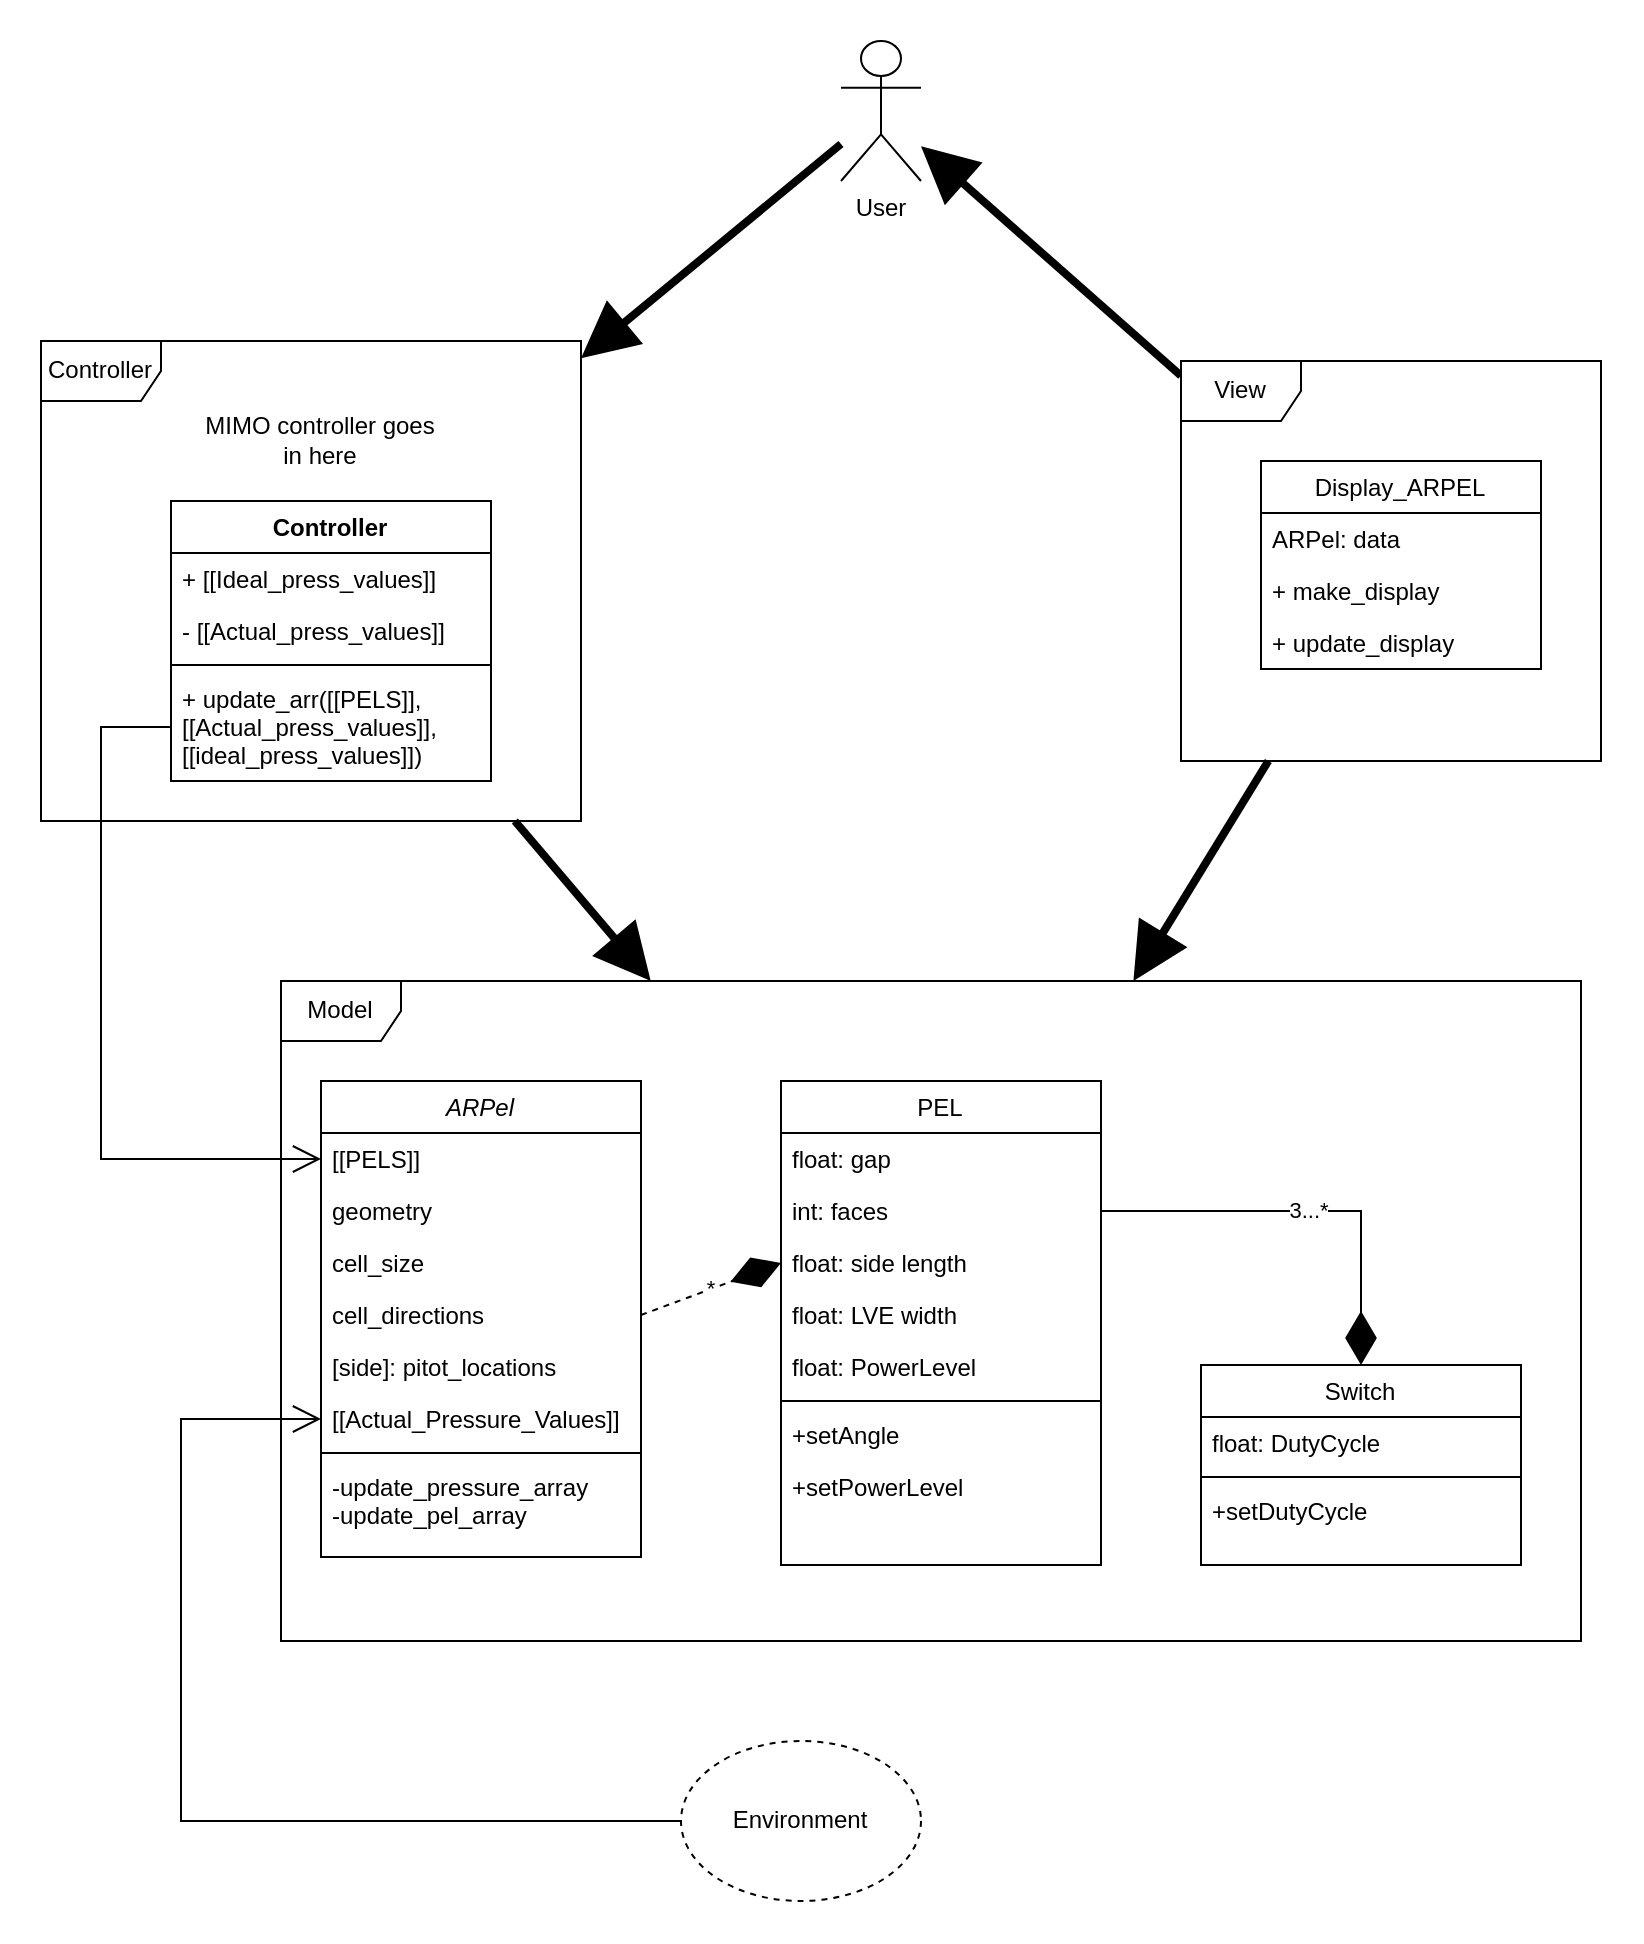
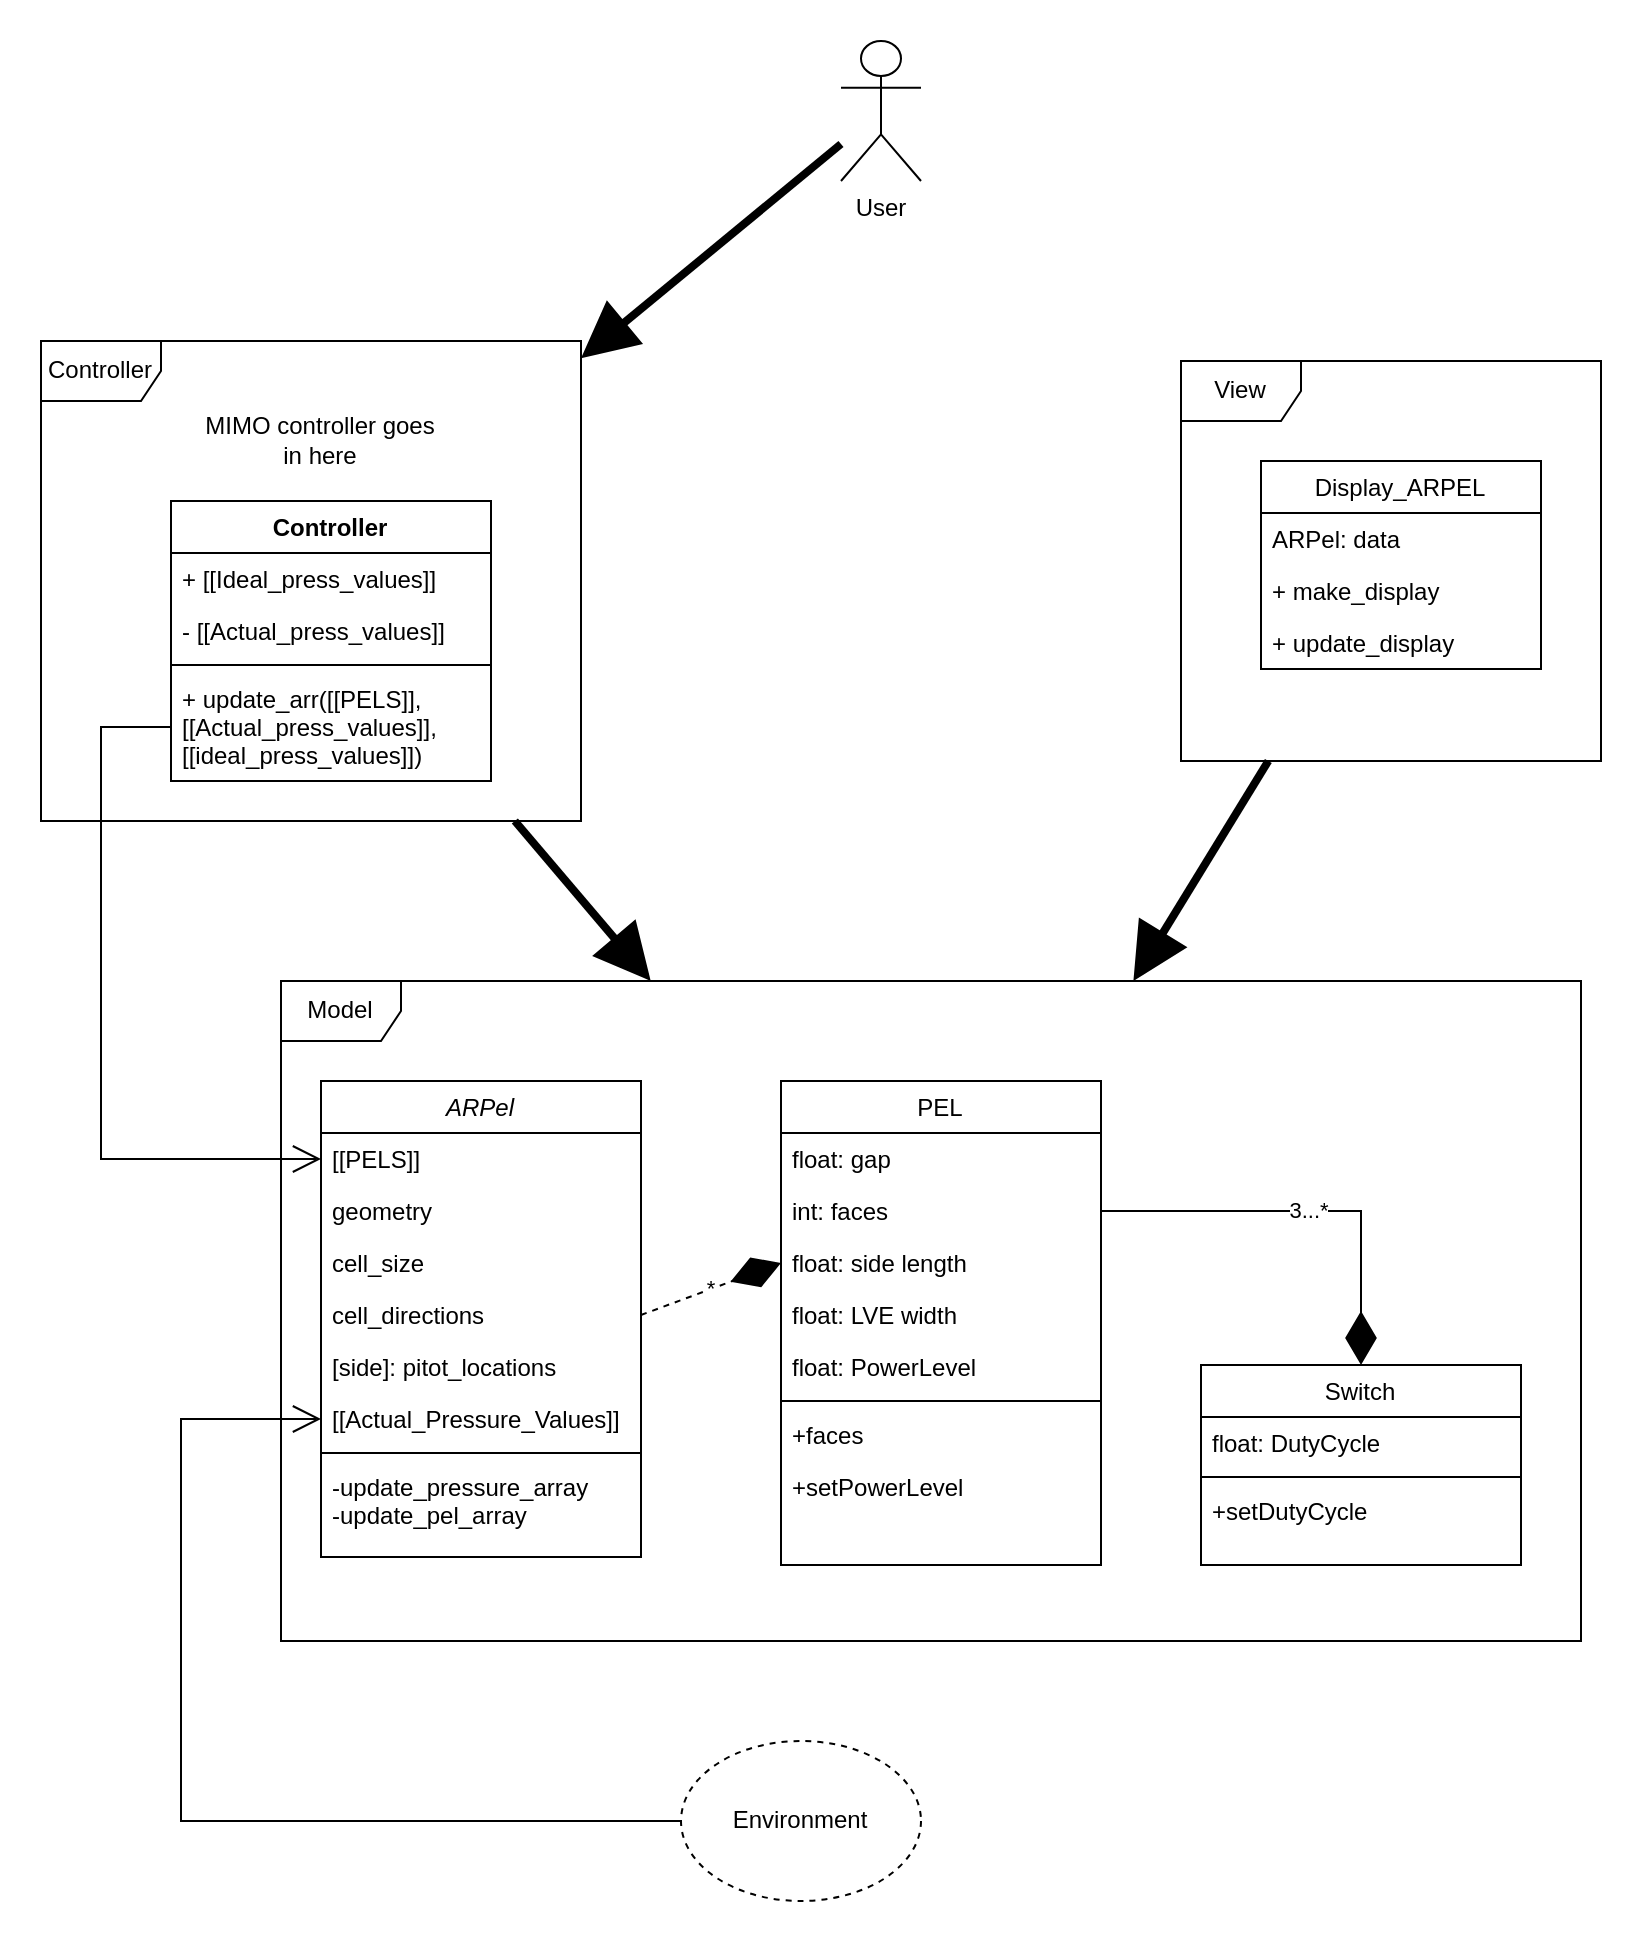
(1071, 279) -> none
(849, 1436) -> (832, 1436)
